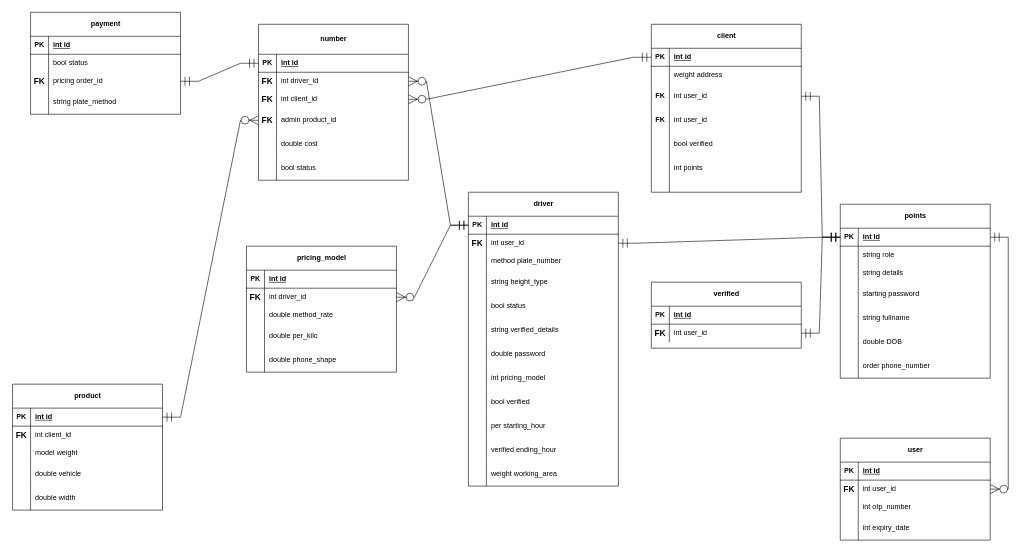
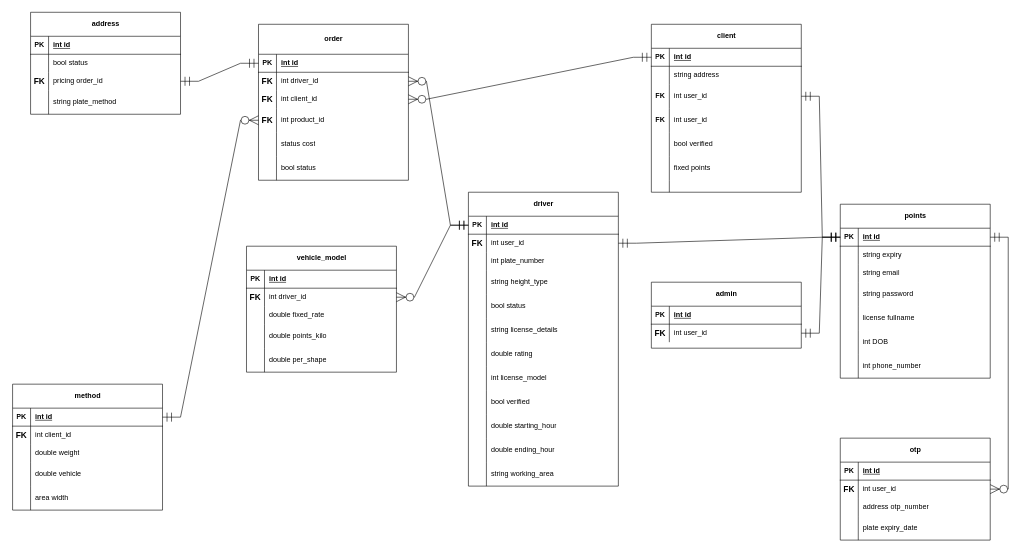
(106, 24) -> (106, 24)
(334, 39) -> (334, 39)
(700, 75) -> (700, 75)
(311, 120) -> (307, 120)
(301, 144) -> (302, 144)
(691, 168) -> (695, 168)
(882, 255) -> (887, 255)
(322, 258) -> (322, 258)
(528, 261) -> (521, 261)
(888, 273) -> (884, 273)
(727, 294) -> (727, 294)
(896, 294) -> (891, 294)
(304, 315) -> (301, 315)
(890, 318) -> (891, 318)
(532, 330) -> (530, 330)
(296, 336) -> (301, 336)
(881, 342) -> (875, 342)
(519, 354) -> (515, 354)
(304, 360) -> (299, 360)
(898, 366) -> (893, 366)
(521, 378) -> (521, 378)
(88, 396) -> (88, 396)
(524, 426) -> (529, 426)
(528, 450) -> (525, 450)
(916, 450) -> (916, 450)
(56, 453) -> (59, 453)
(527, 474) -> (527, 474)
(56, 498) -> (53, 498)
(889, 507) -> (898, 507)
(891, 528) -> (895, 528)
